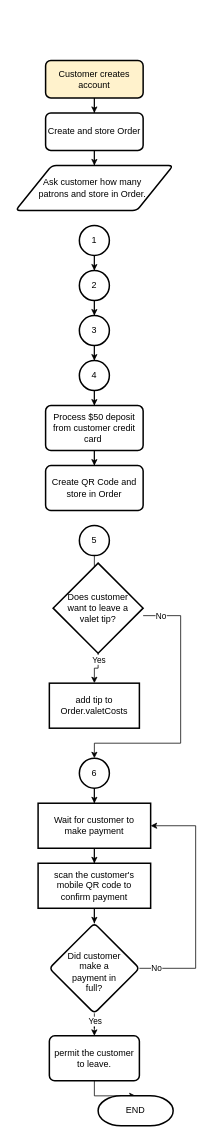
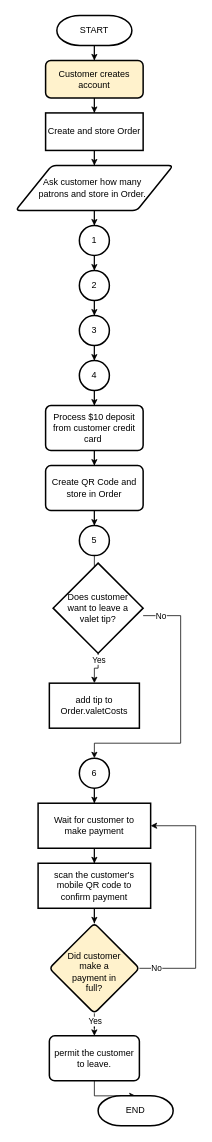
none -> (94, 30)
none -> (94, 55)
(94, 132) -> (94, 132)
none -> (94, 220)
(94, 428) -> (94, 428)
none -> (94, 520)
(94, 968) -> (94, 968)
